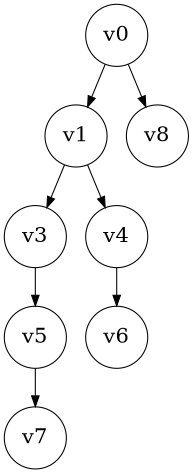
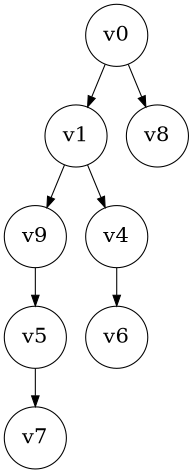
(35, 237) -> (35, 237)
